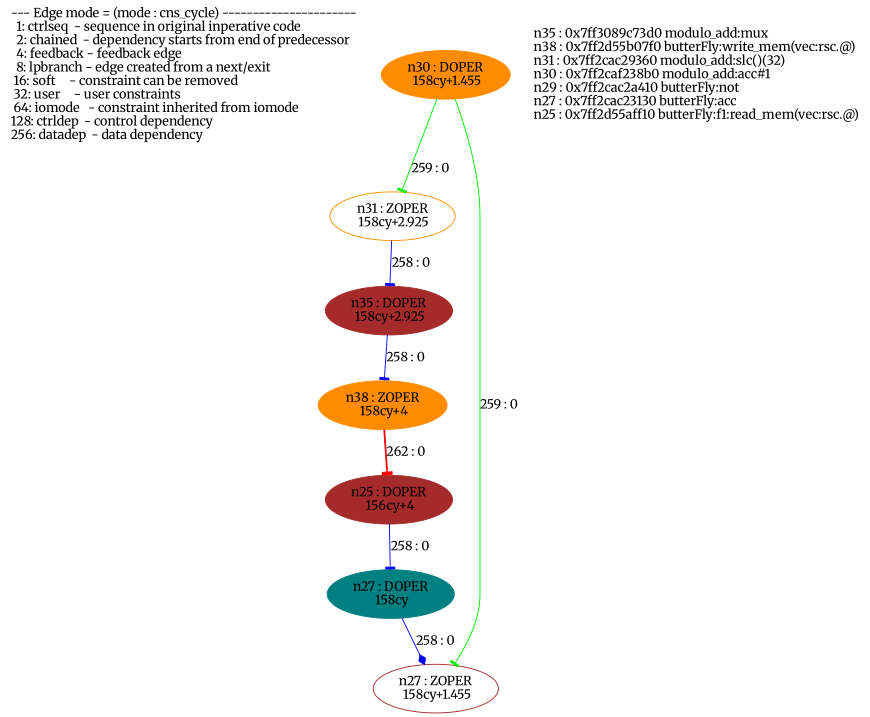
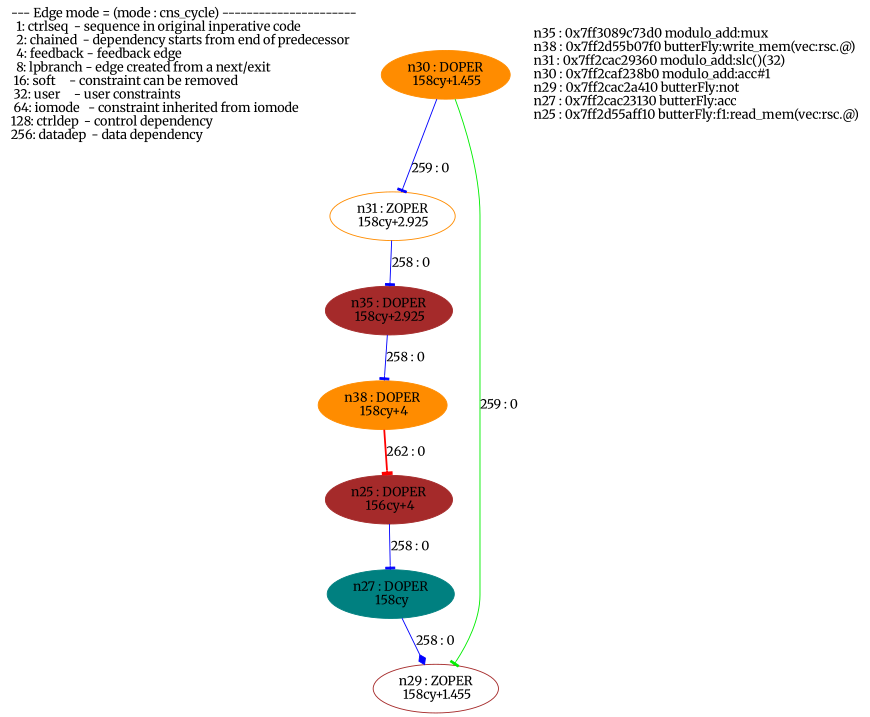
(420, 143) -> (420, 143)
(383, 405) -> (383, 405)
(436, 689) -> (436, 689)
